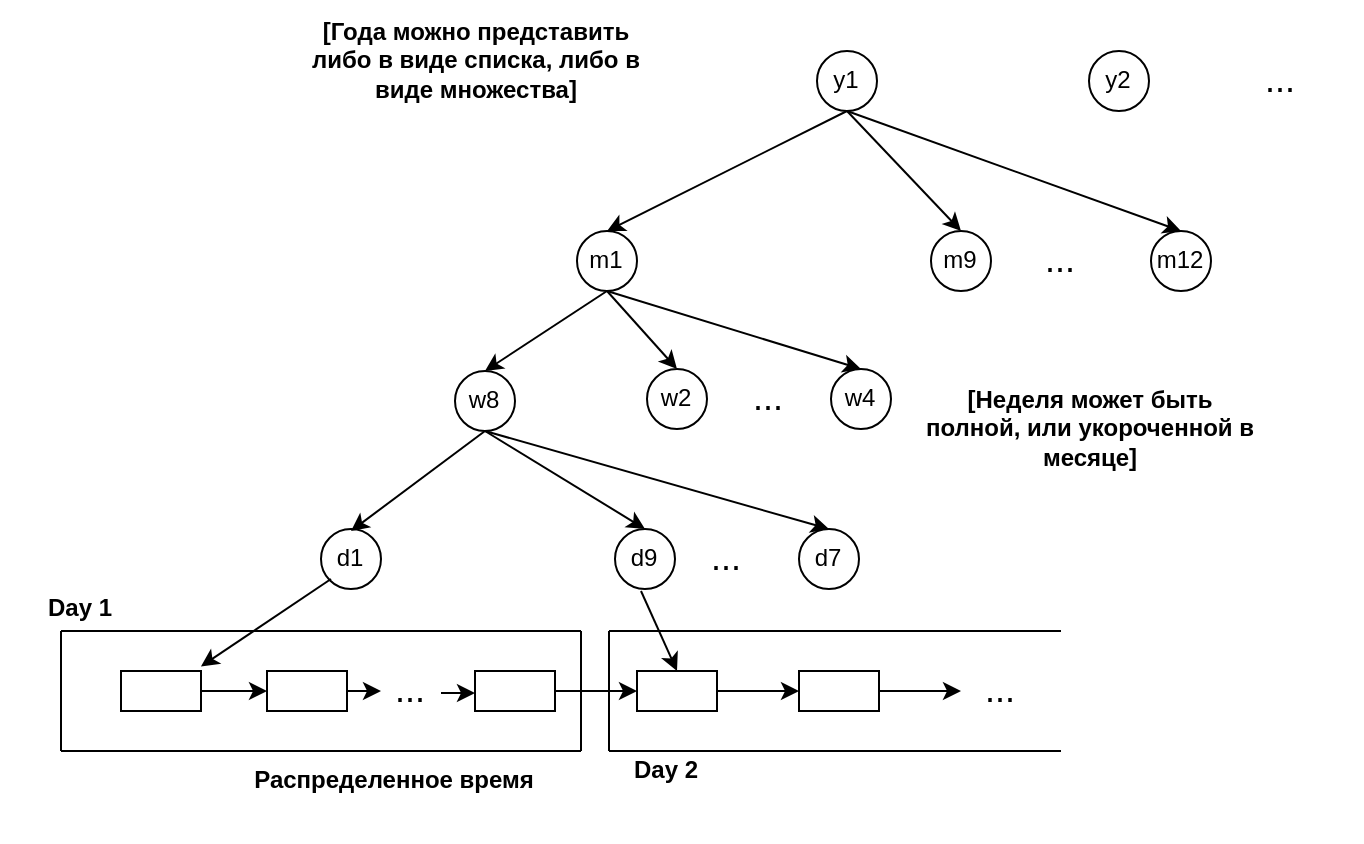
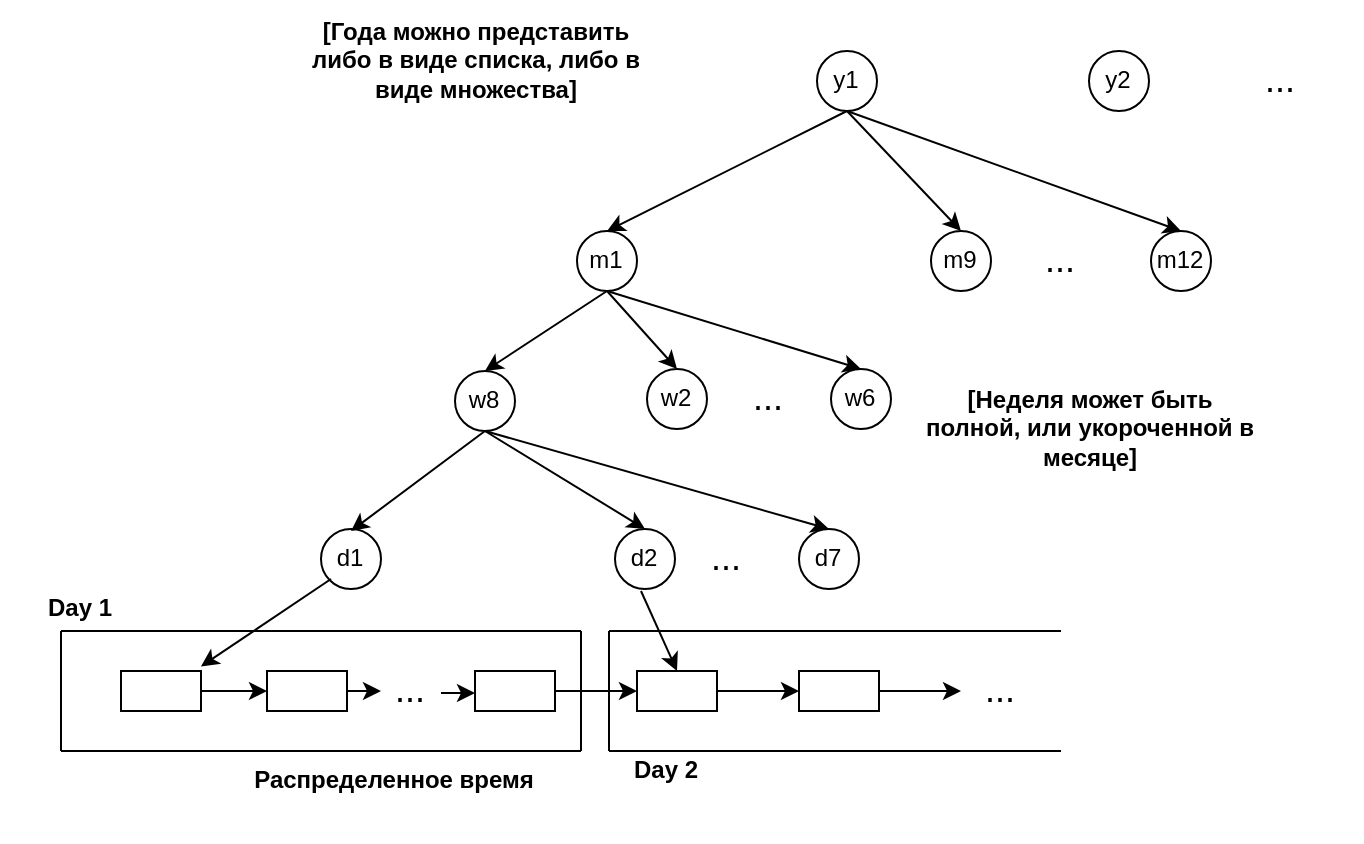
(861, 399) -> (861, 399)
(645, 559) -> (645, 559)
